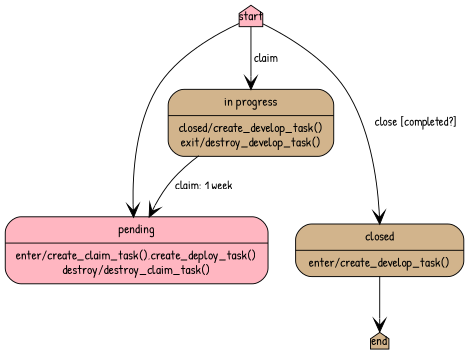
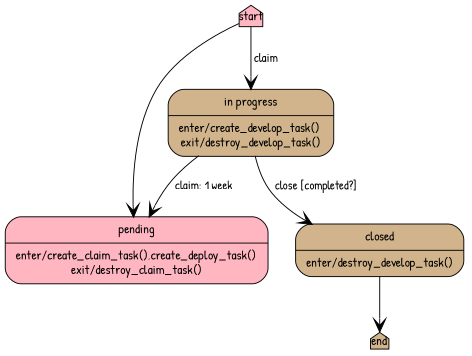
(351, 98) -> (271, 192)
(251, 128) -> (250, 128)
(380, 263) -> (380, 263)
(137, 270) -> (137, 270)
